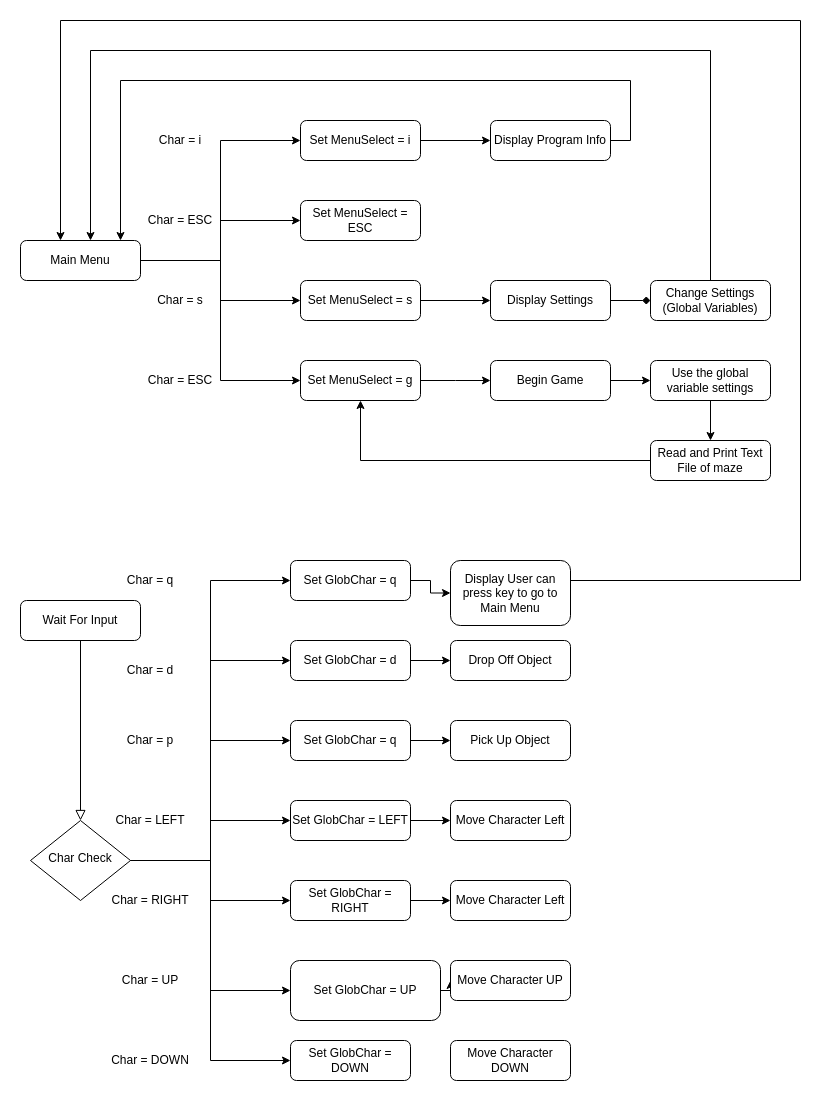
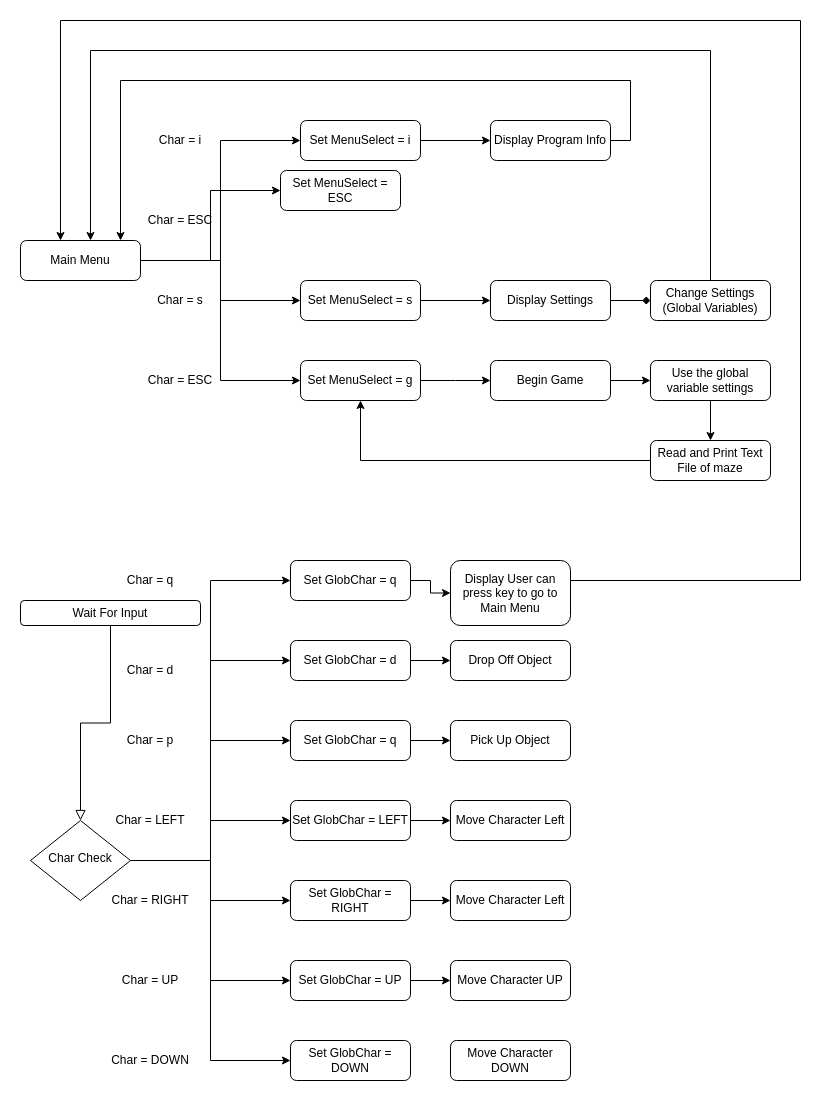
(361, 221) -> (341, 191)
(81, 621) -> (111, 613)
(366, 991) -> (351, 981)
